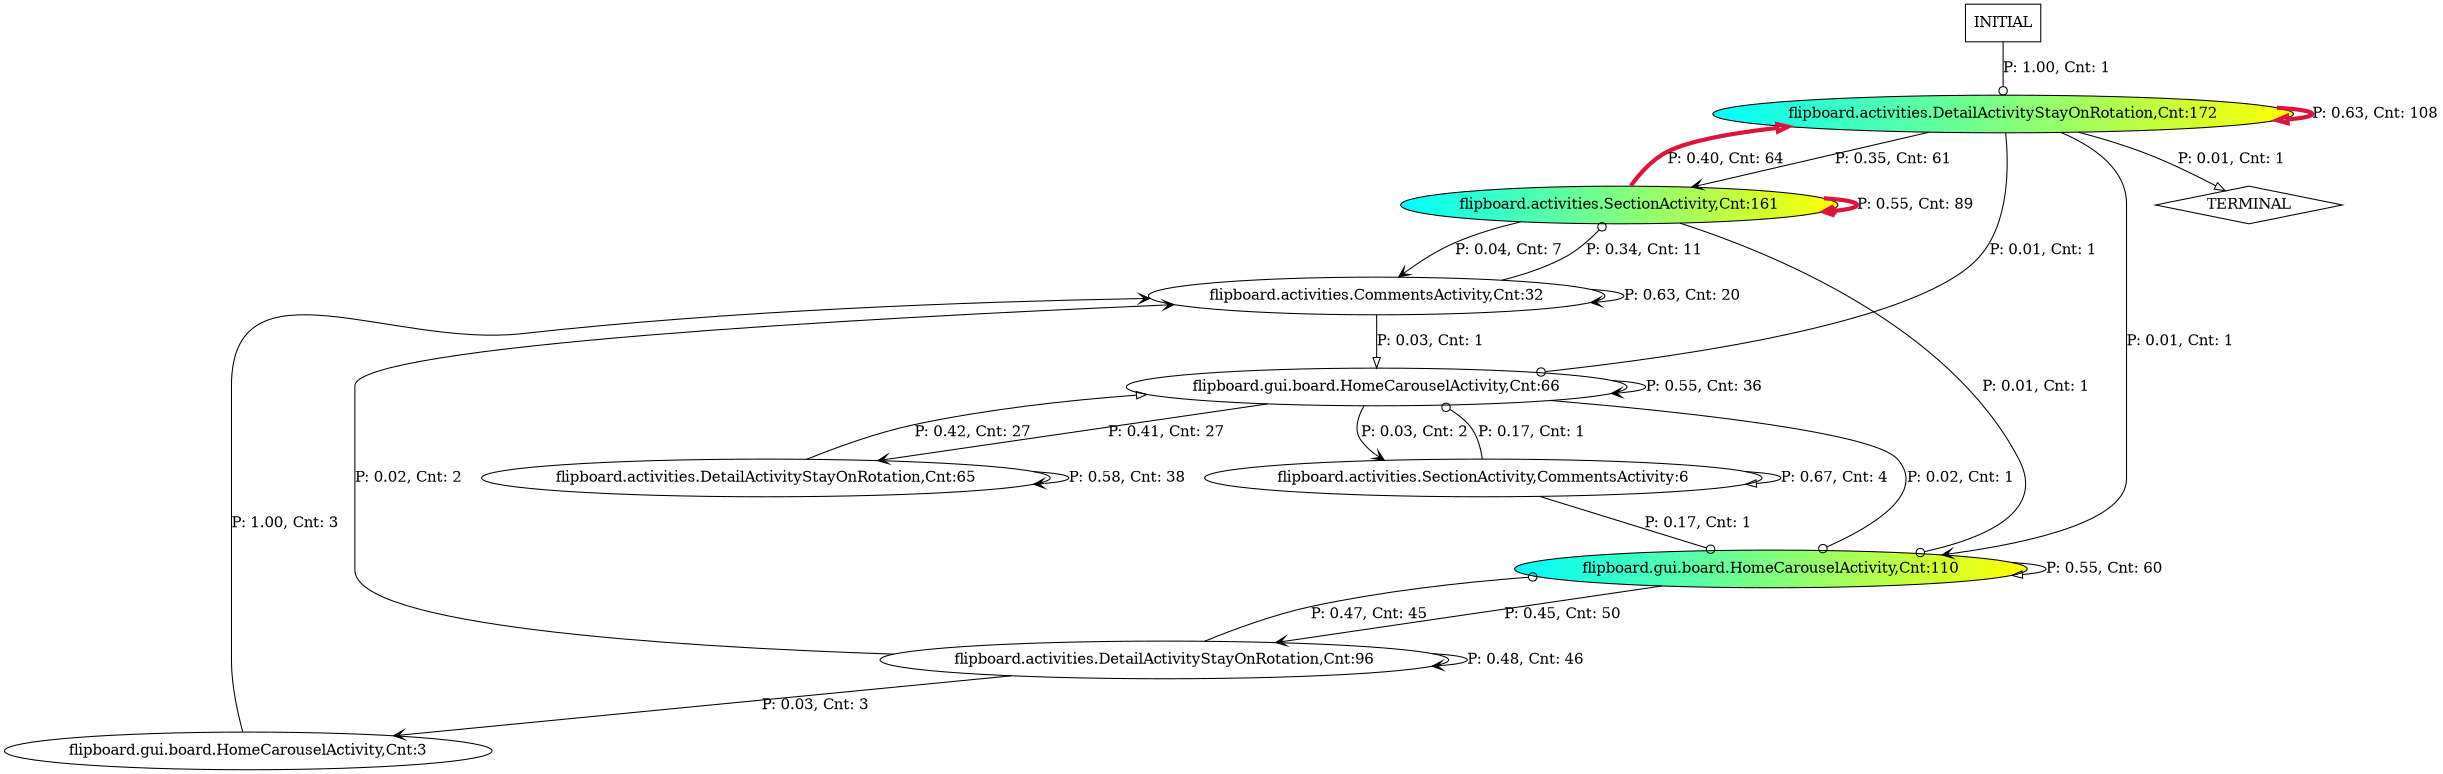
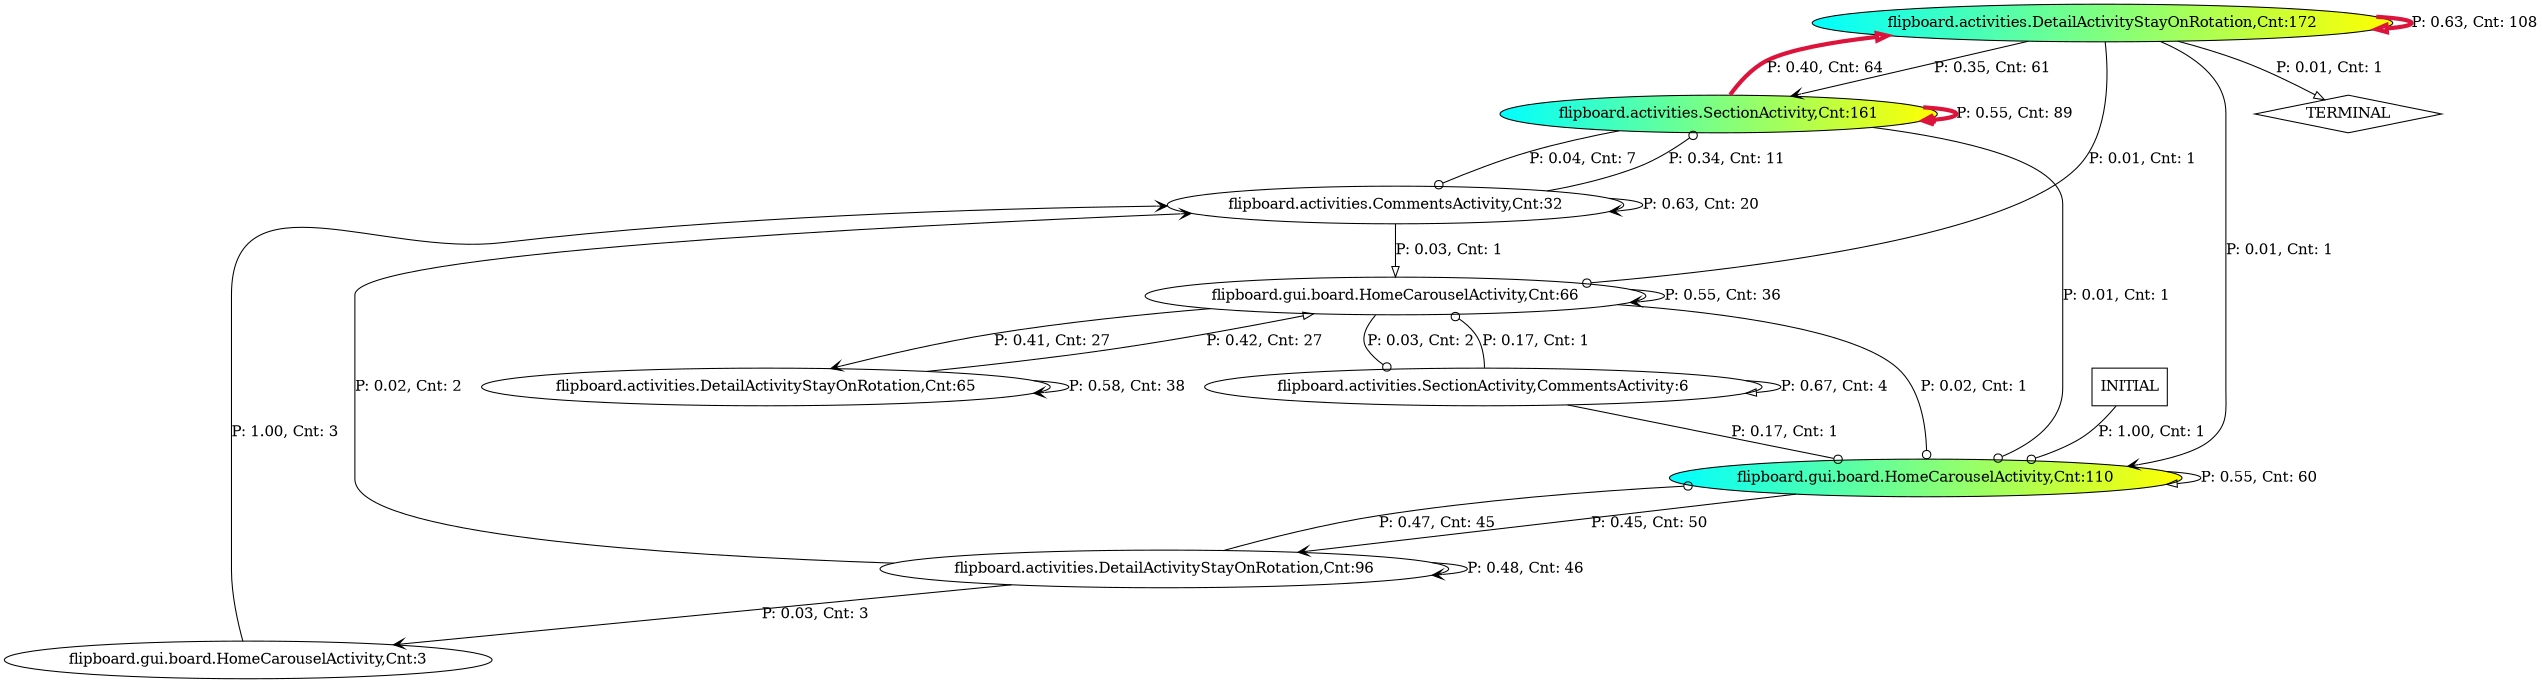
(2003, 64) -> (2080, 439)
(1461, 240) -> (1529, 152)
(1358, 433) -> (1364, 342)
